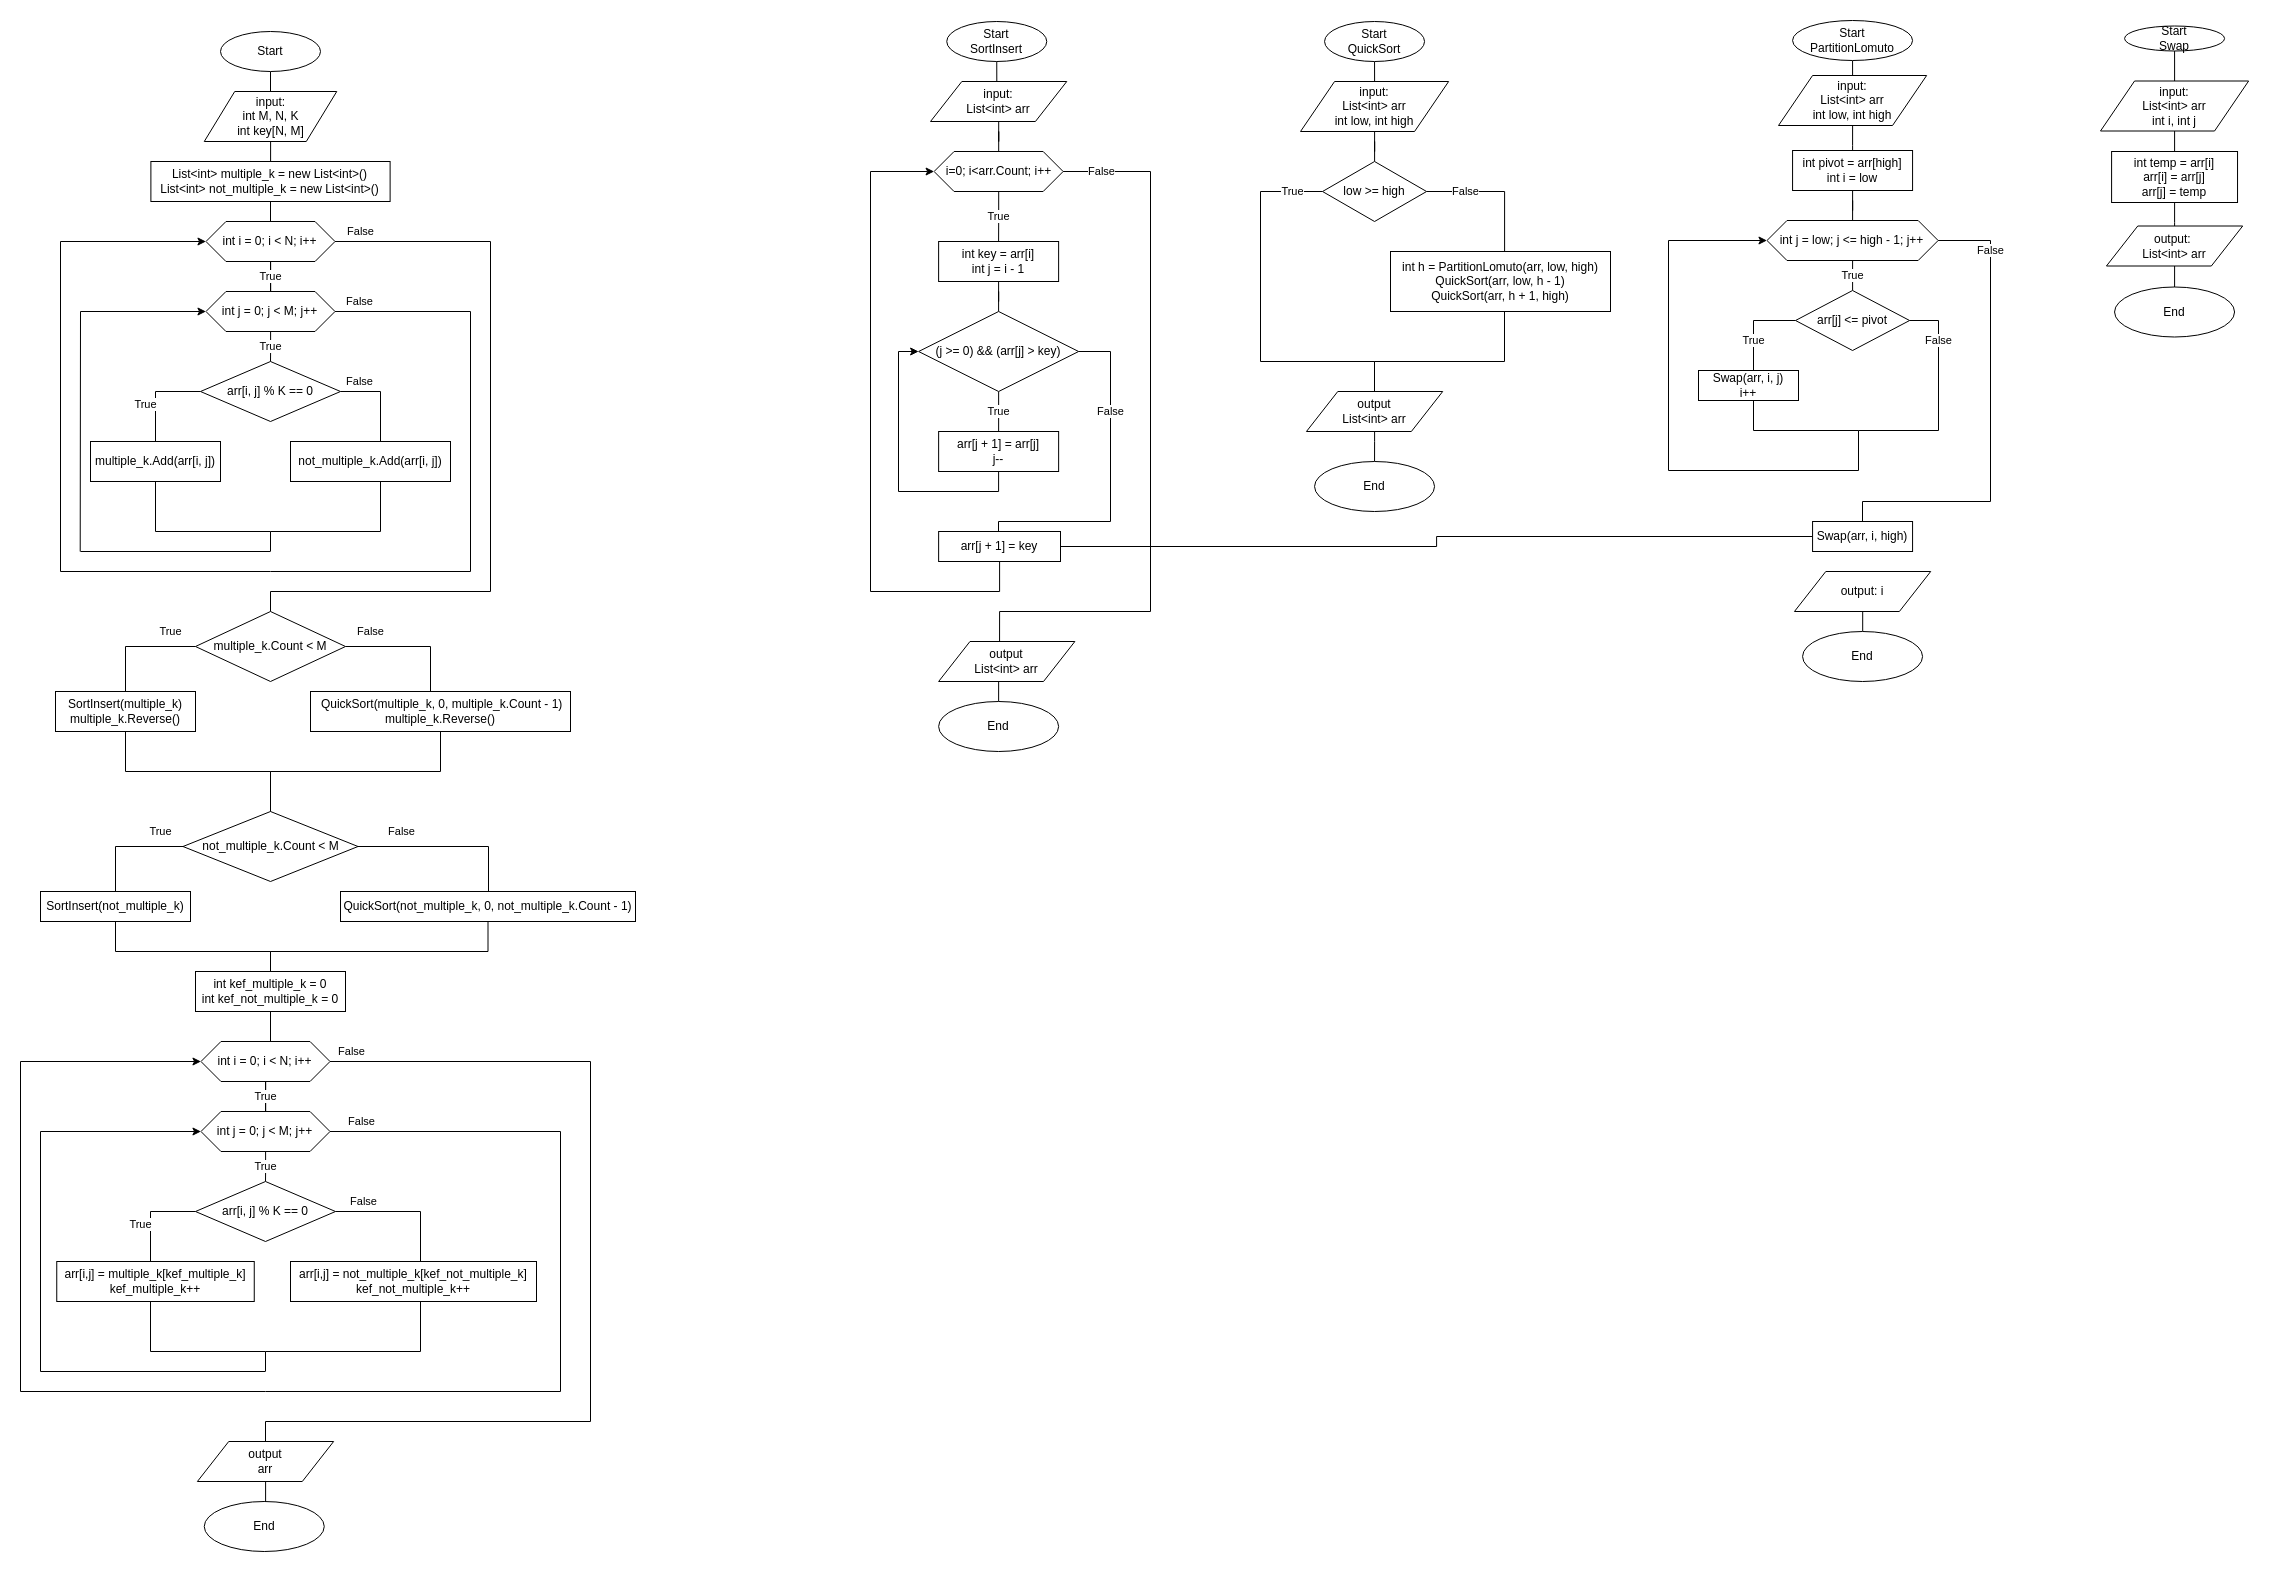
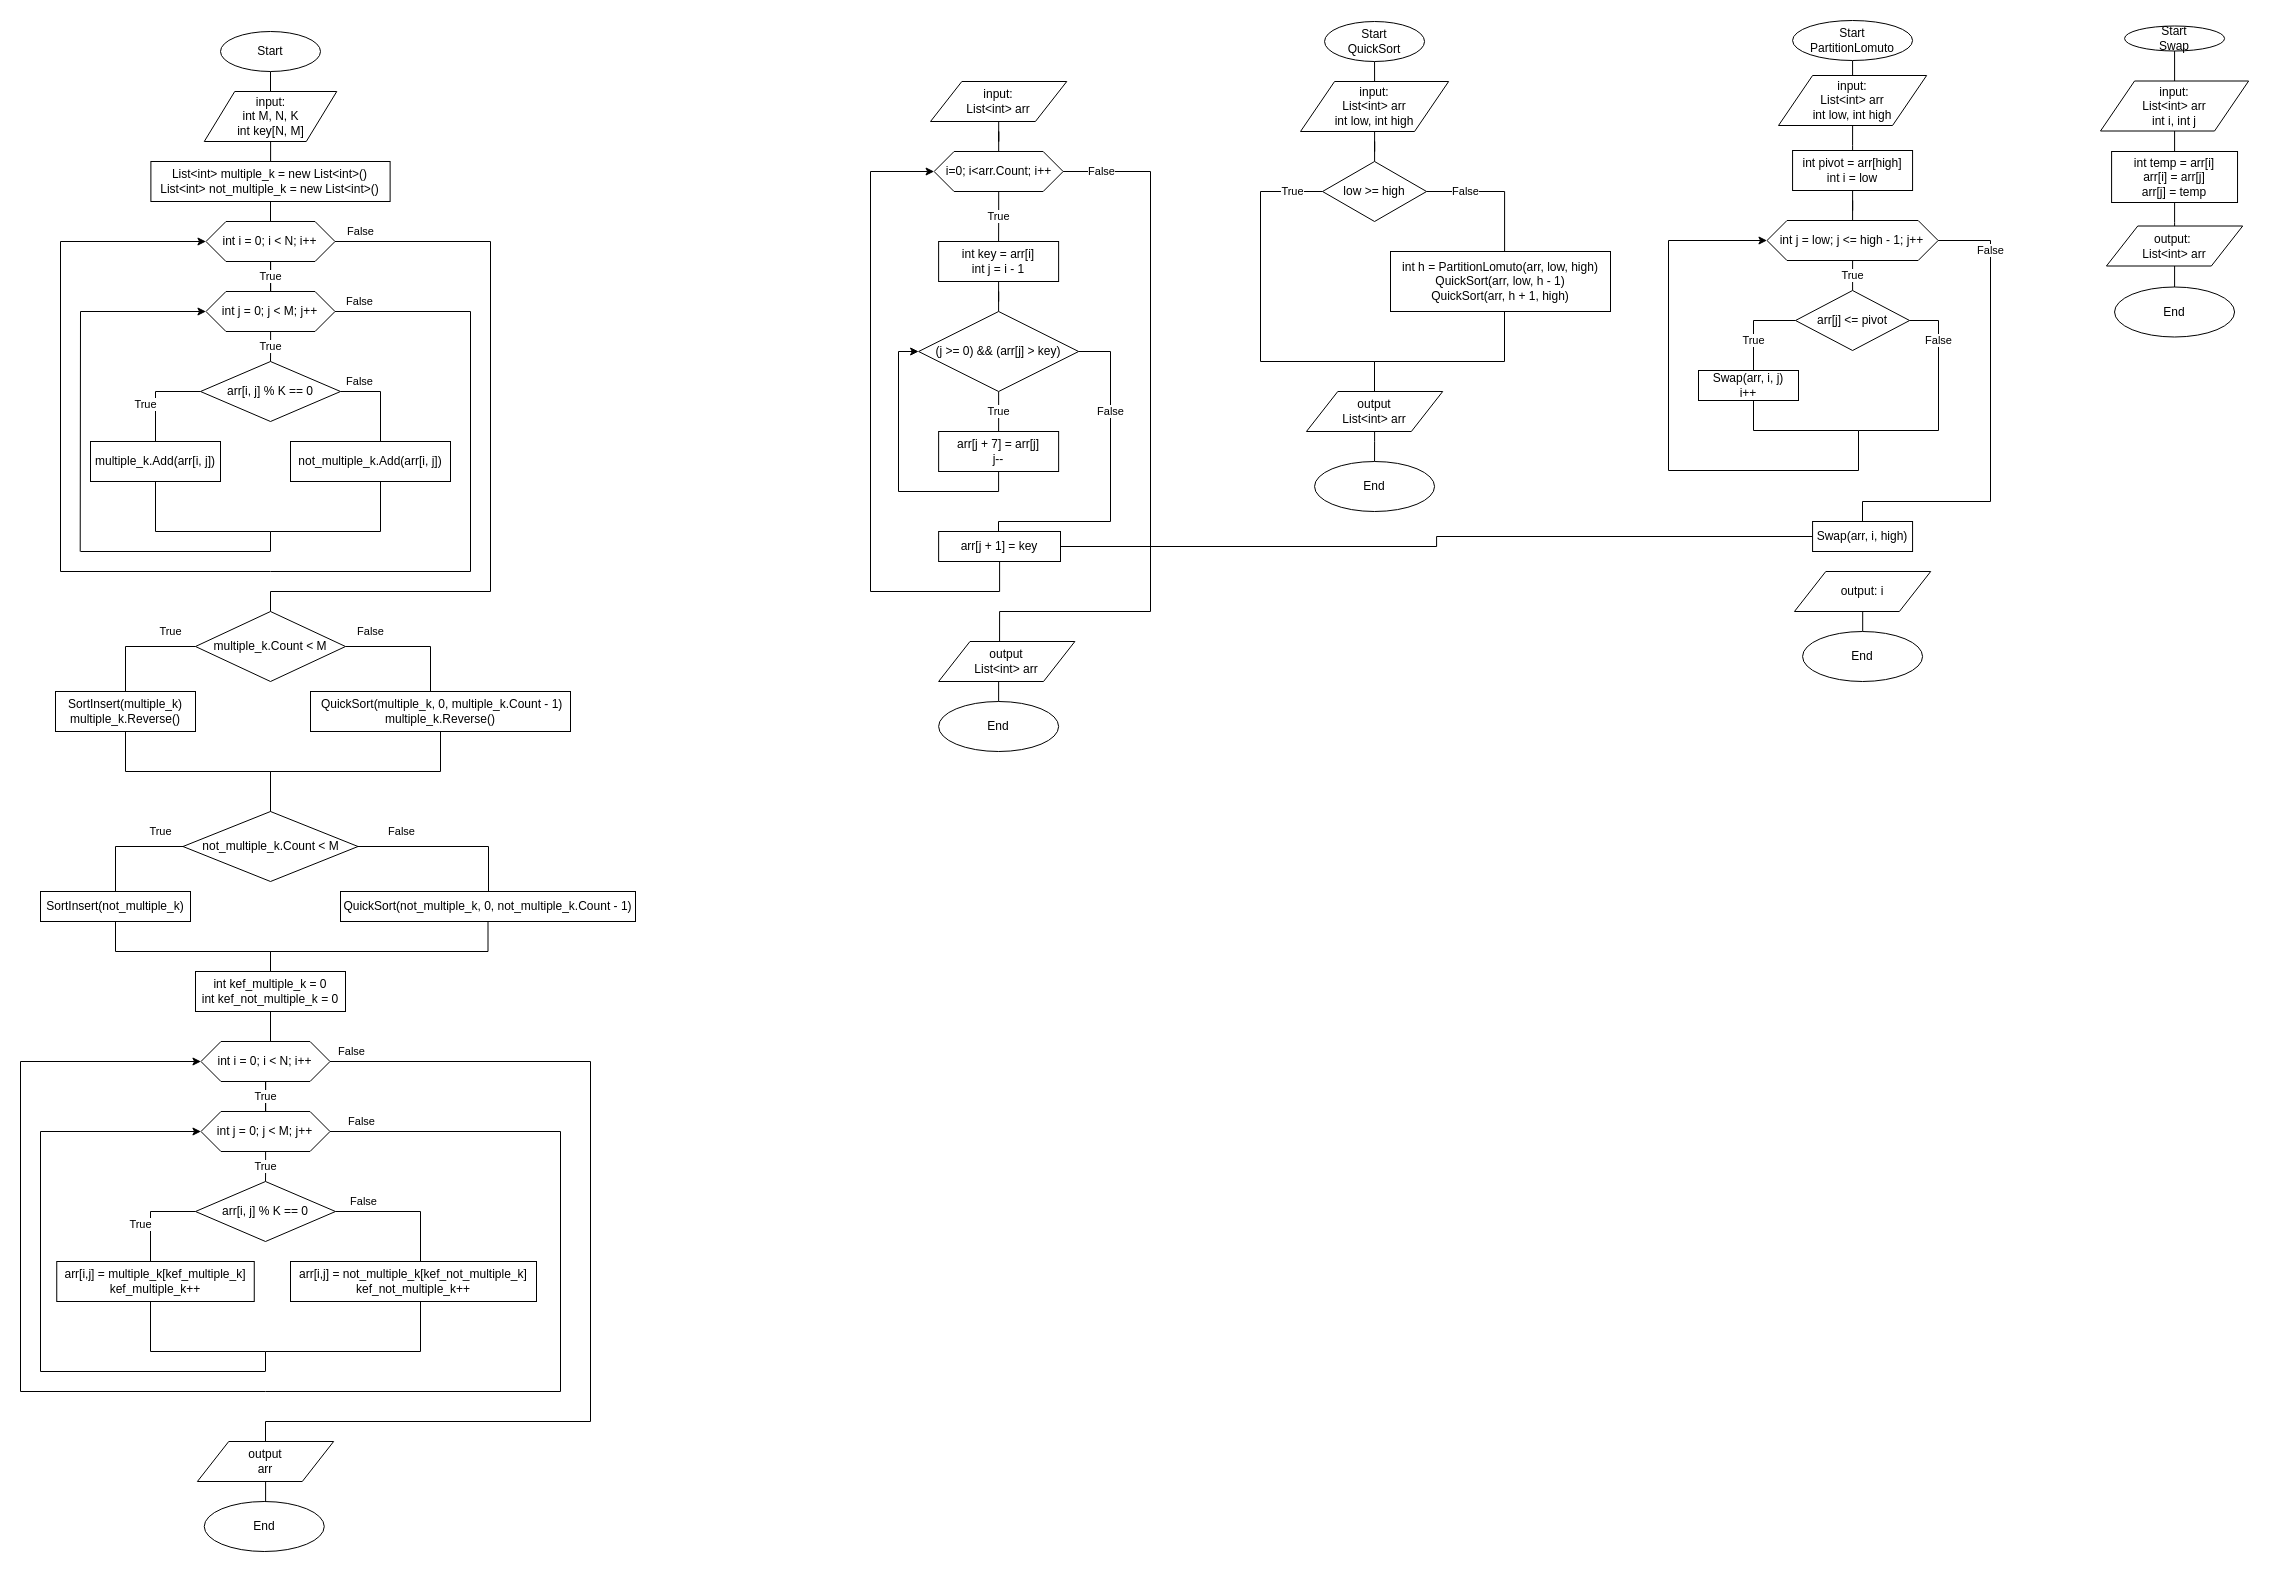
(997, 42) -> none
(997, 72) -> none
(999, 452) -> (999, 452)
